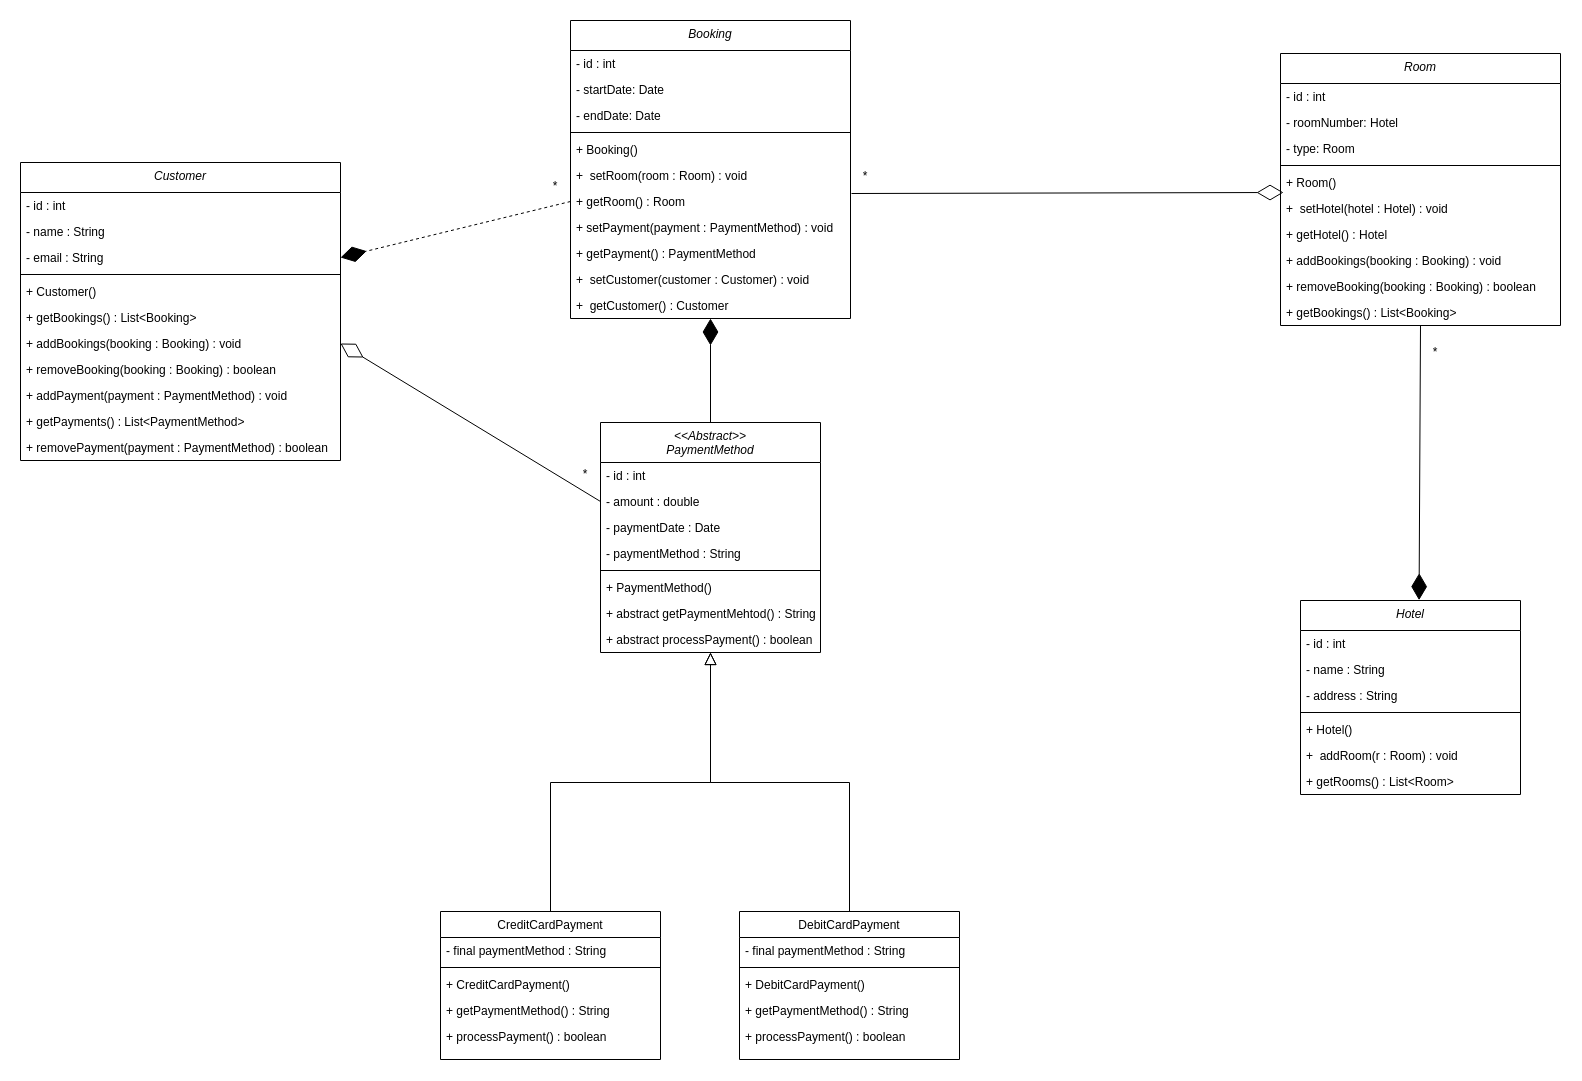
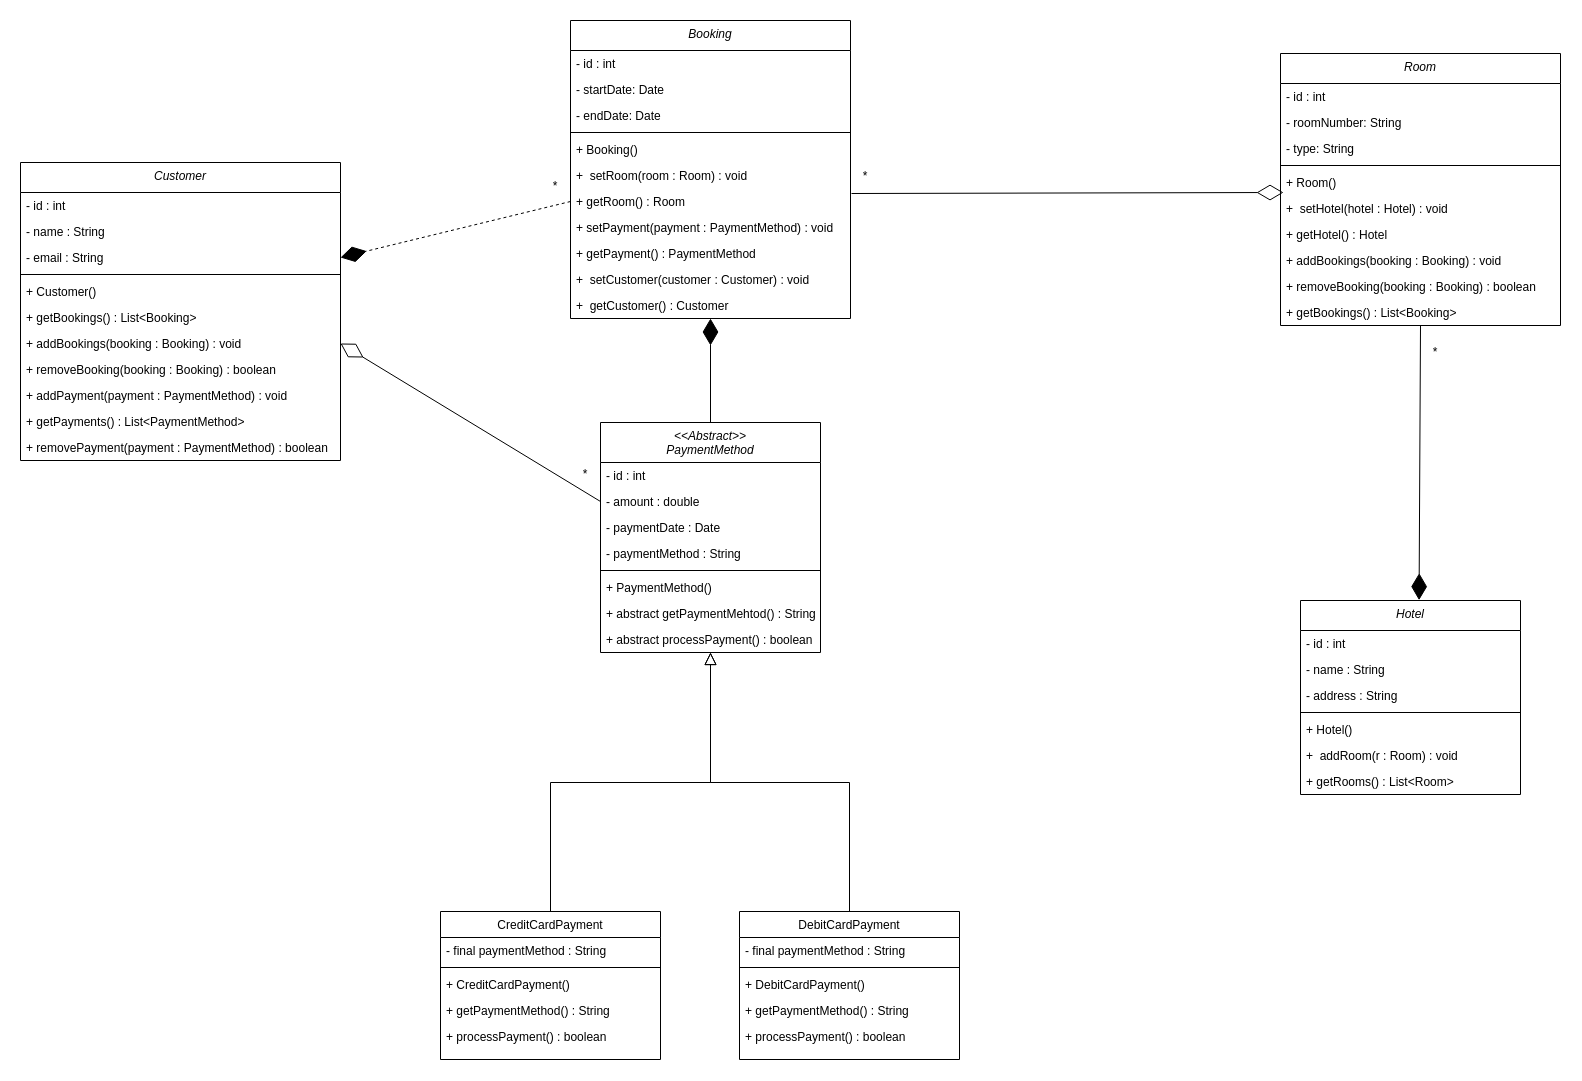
(1344, 123) -> (1347, 123)
(1322, 149) -> (1327, 149)
